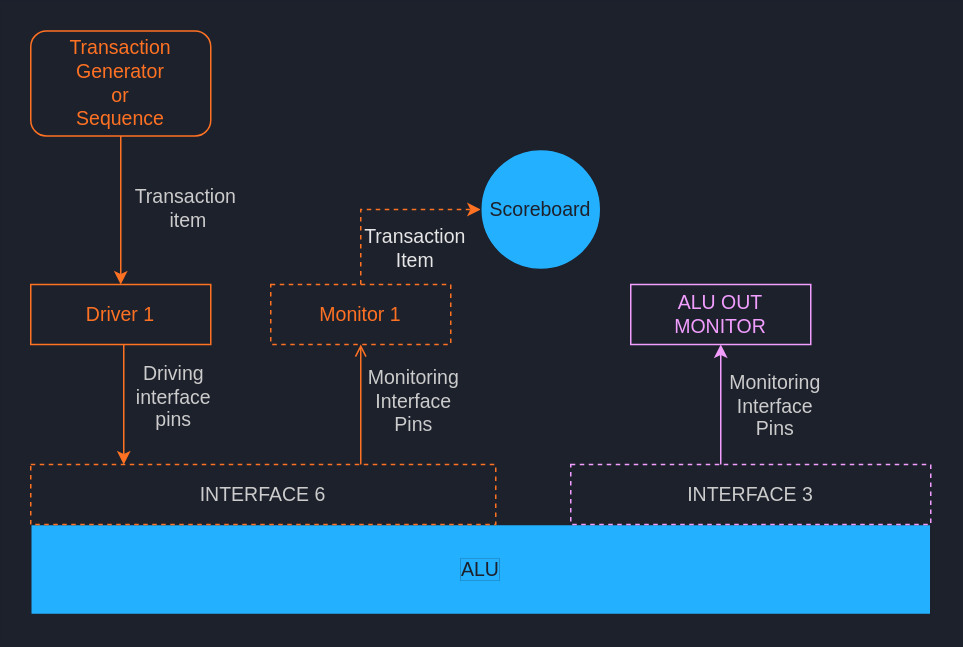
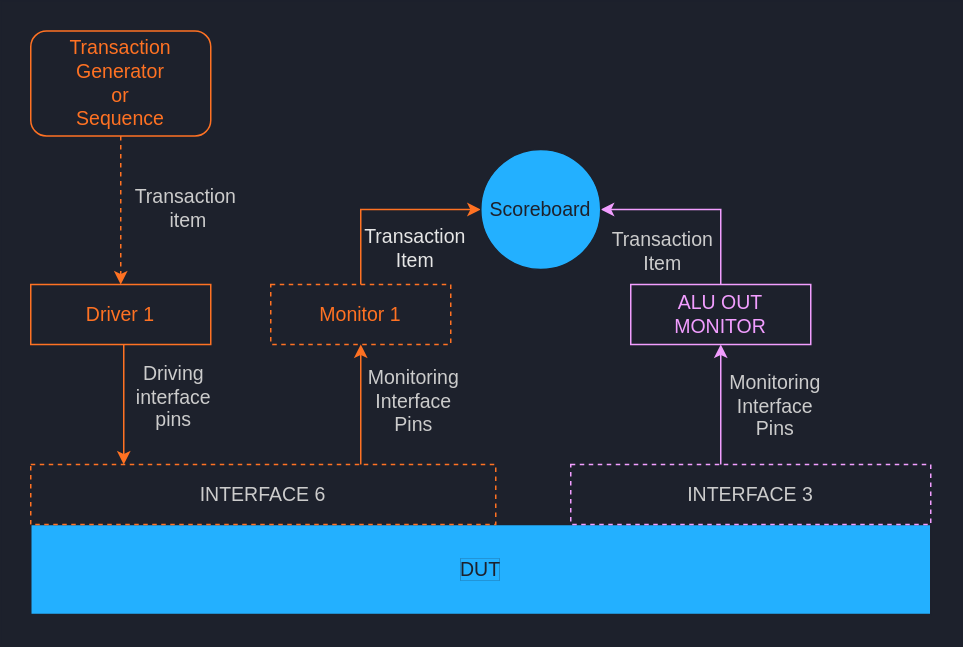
(121, 205) -> (121, 205)
(378, 209) -> (378, 209)
none -> (704, 209)
(361, 353) -> (361, 356)
(481, 569) -> (481, 569)
